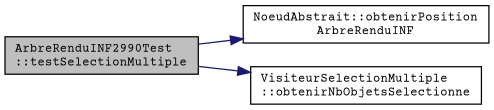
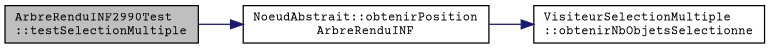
(218, 69) -> (505, 24)
